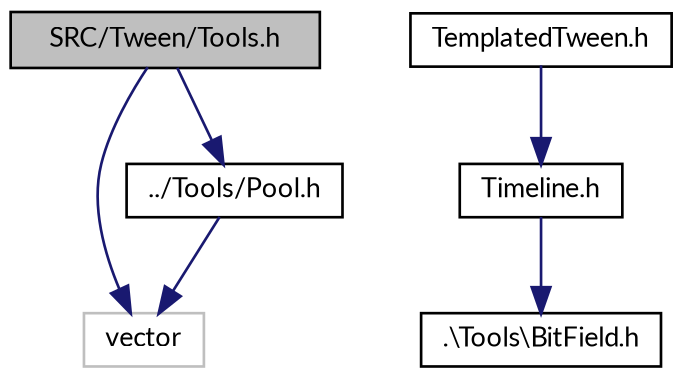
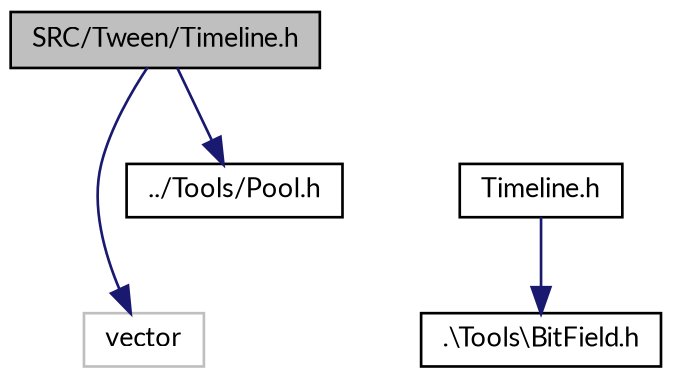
(165, 40) -> (165, 40)
(541, 40) -> none
(196, 254) -> none
